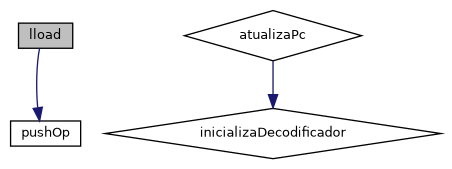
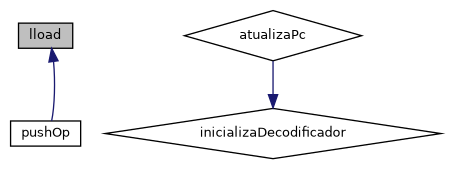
(37, 78) -> (54, 92)
